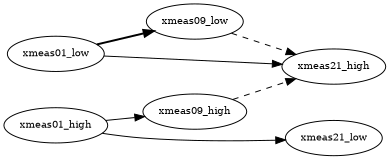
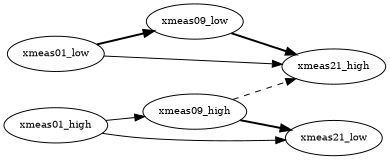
(259, 42) -> (259, 42)
none -> (260, 124)
